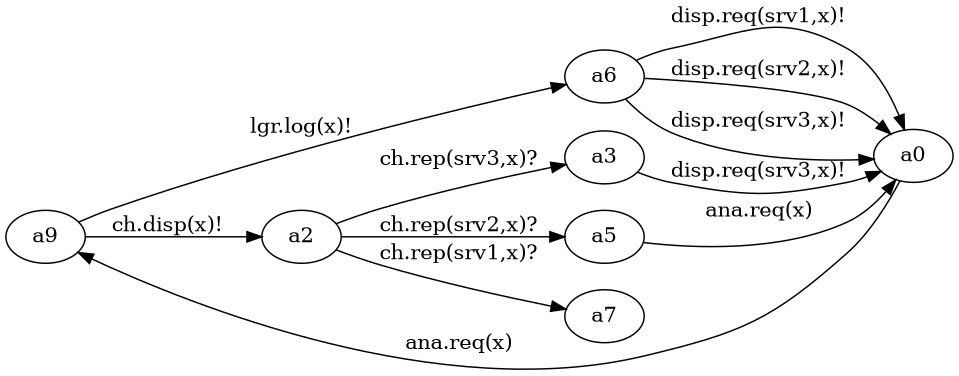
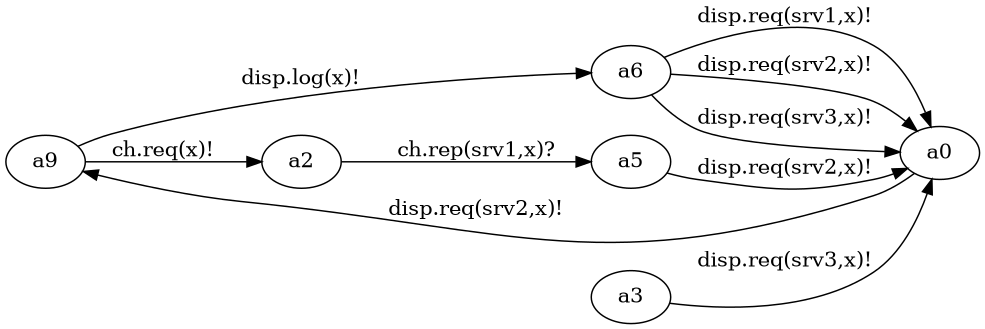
(302, 127) -> (302, 79)
(443, 192) -> none
(759, 211) -> (785, 168)
(168, 226) -> (163, 151)
(459, 226) -> (477, 151)
(605, 316) -> none
(459, 343) -> (477, 210)
